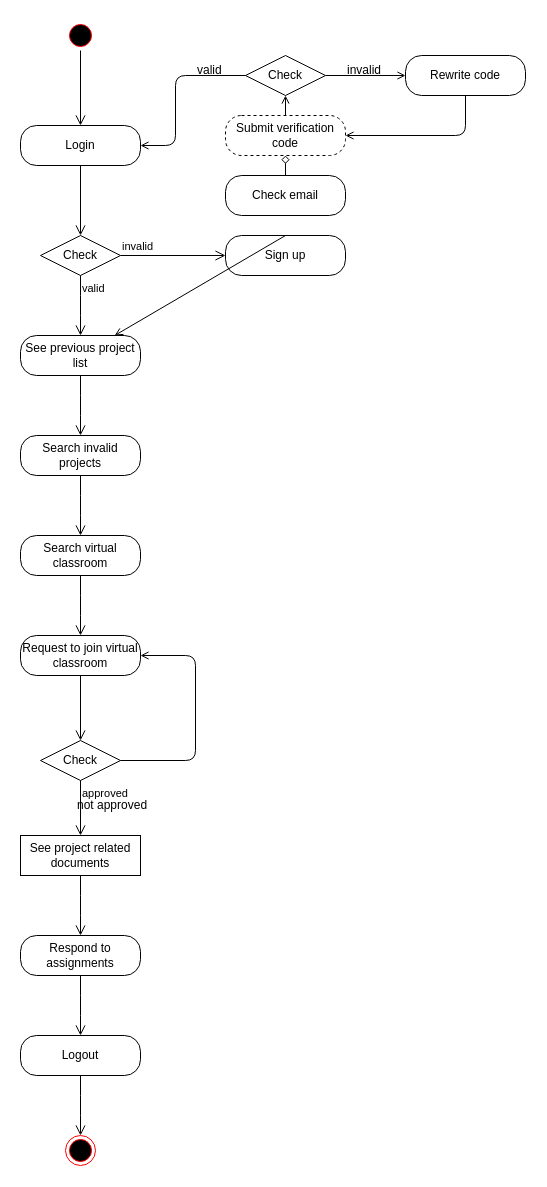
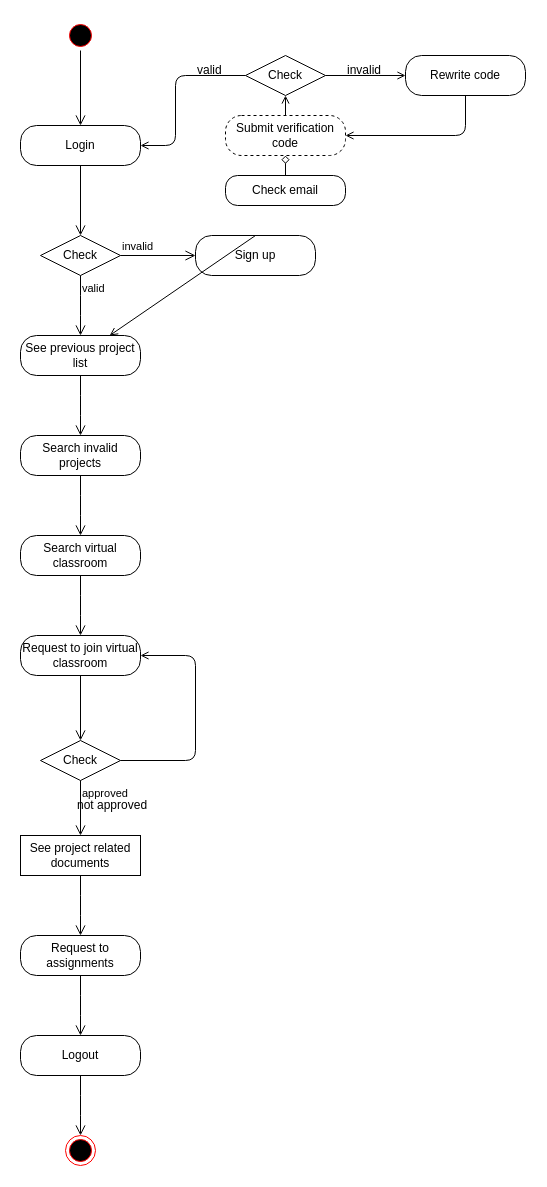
(286, 196) -> (286, 191)
(286, 256) -> (256, 256)
(81, 956) -> (81, 956)
